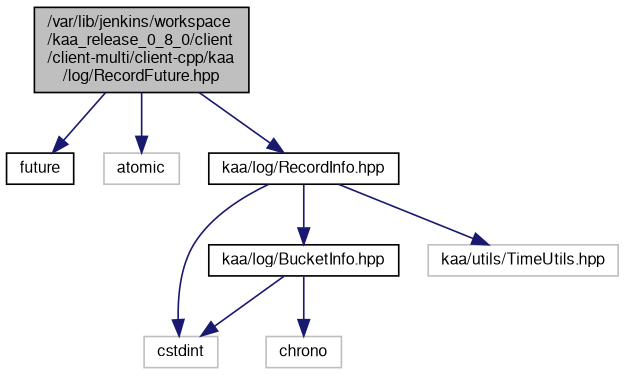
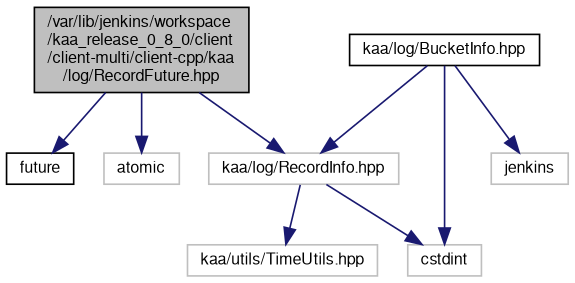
(304, 169) -> (304, 169)
(304, 206) -> (381, 104)
(304, 352) -> (530, 169)
